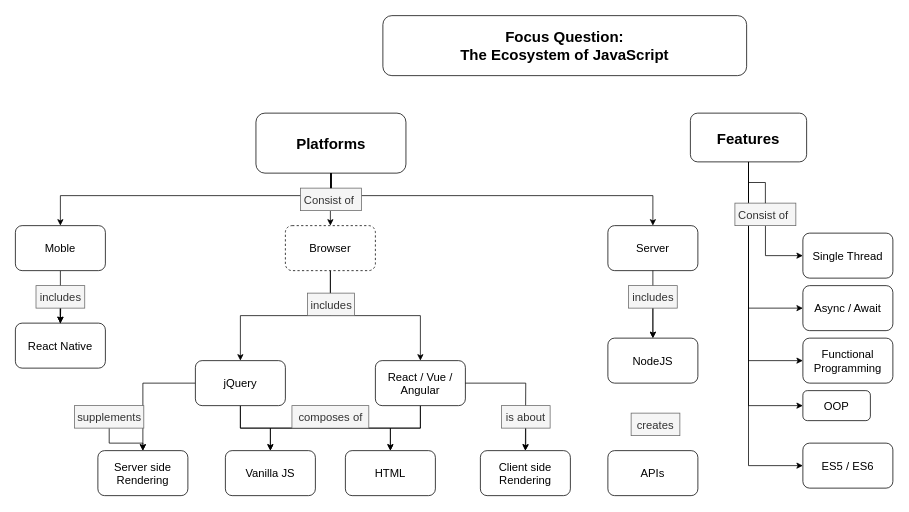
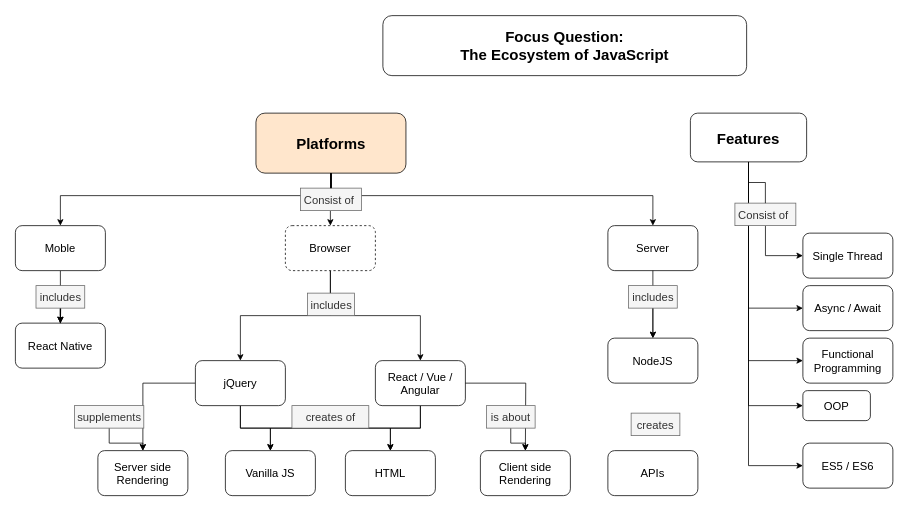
(331, 143) -> (331, 143)
(331, 417) -> (331, 417)
(526, 417) -> (511, 417)
